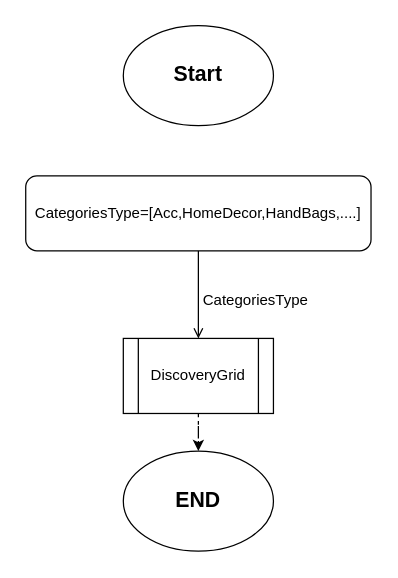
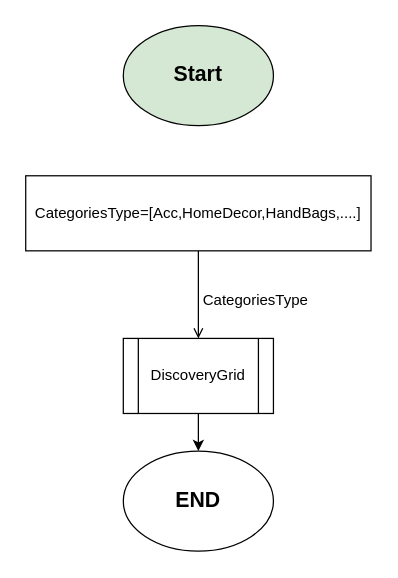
(198, 76) -> (198, 76)
(198, 213) -> (198, 213)
(198, 421) -> (198, 421)
